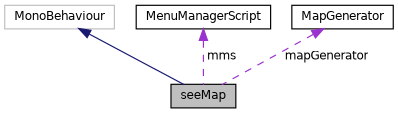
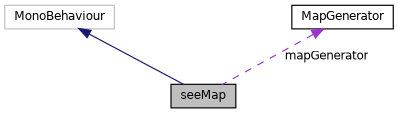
(203, 17) -> none
